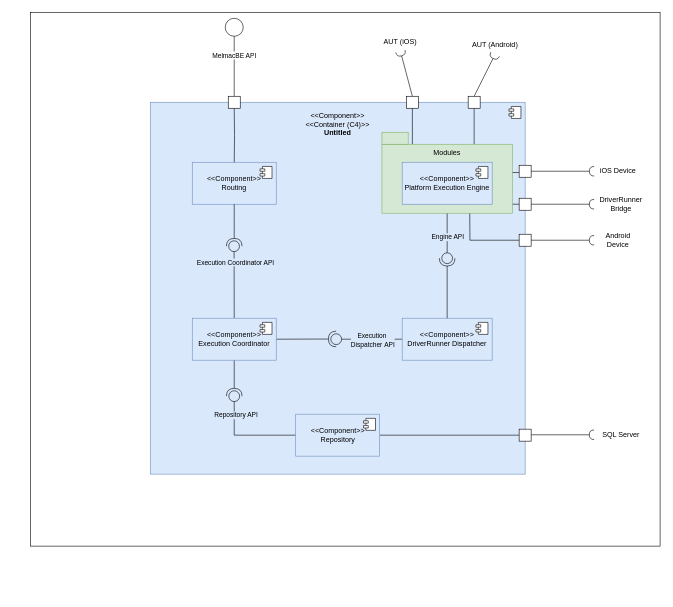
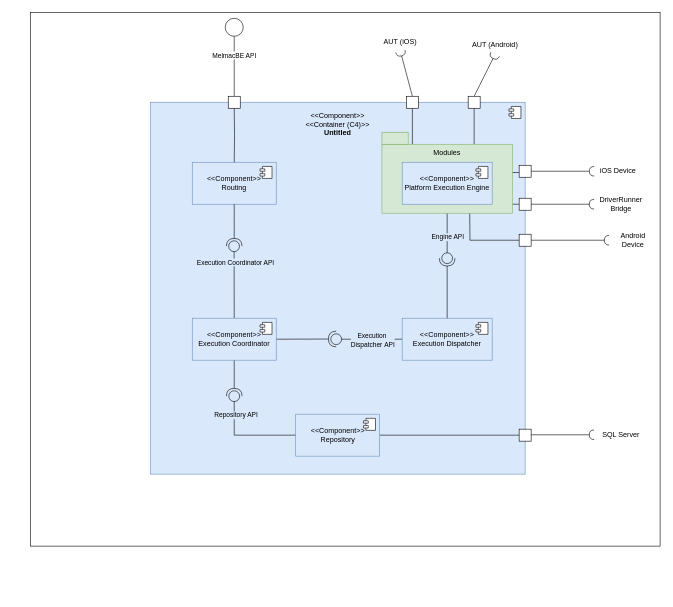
(618, 240) -> (633, 240)
(447, 339) -> (447, 339)
